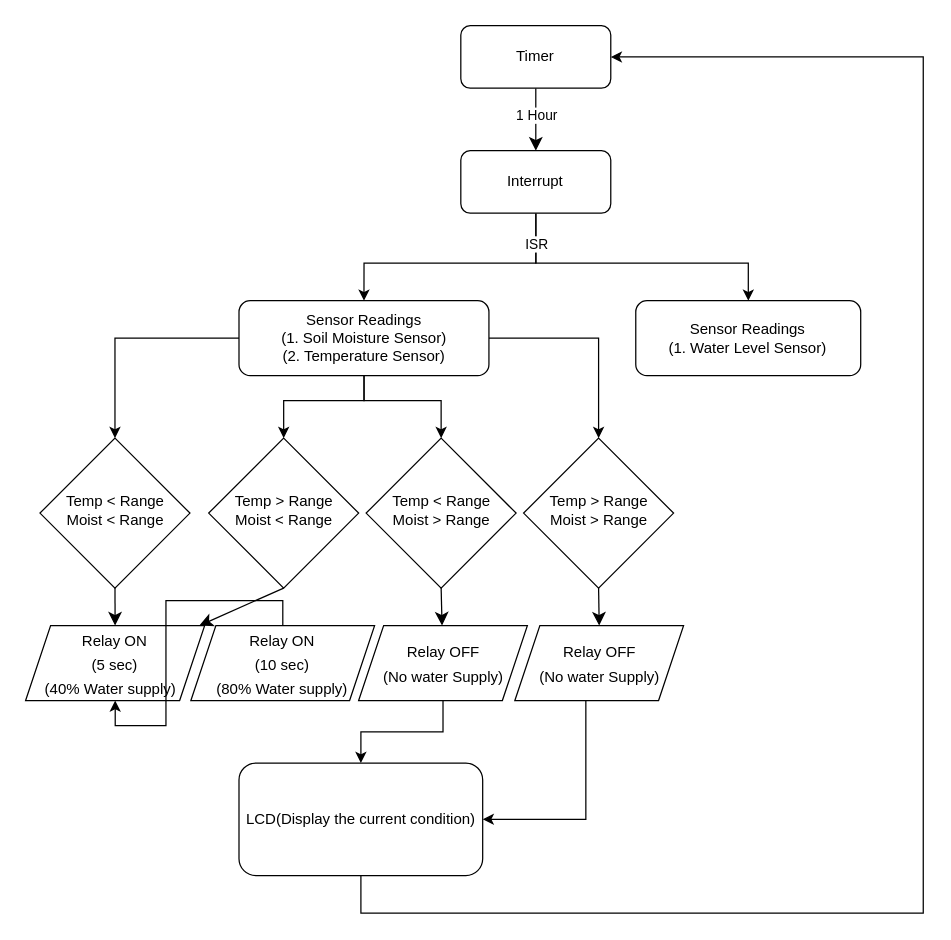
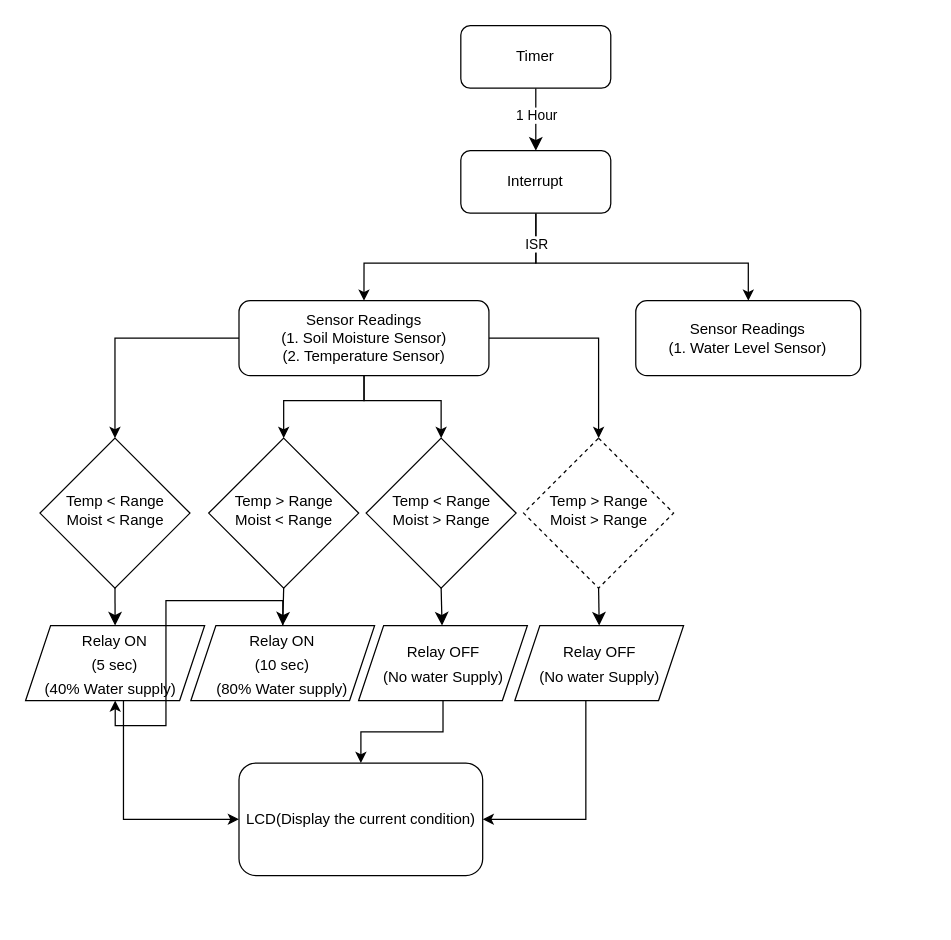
(599, 513) -> (599, 513)
(231, 612) -> (284, 594)
(924, 633) -> none
none -> (124, 813)
